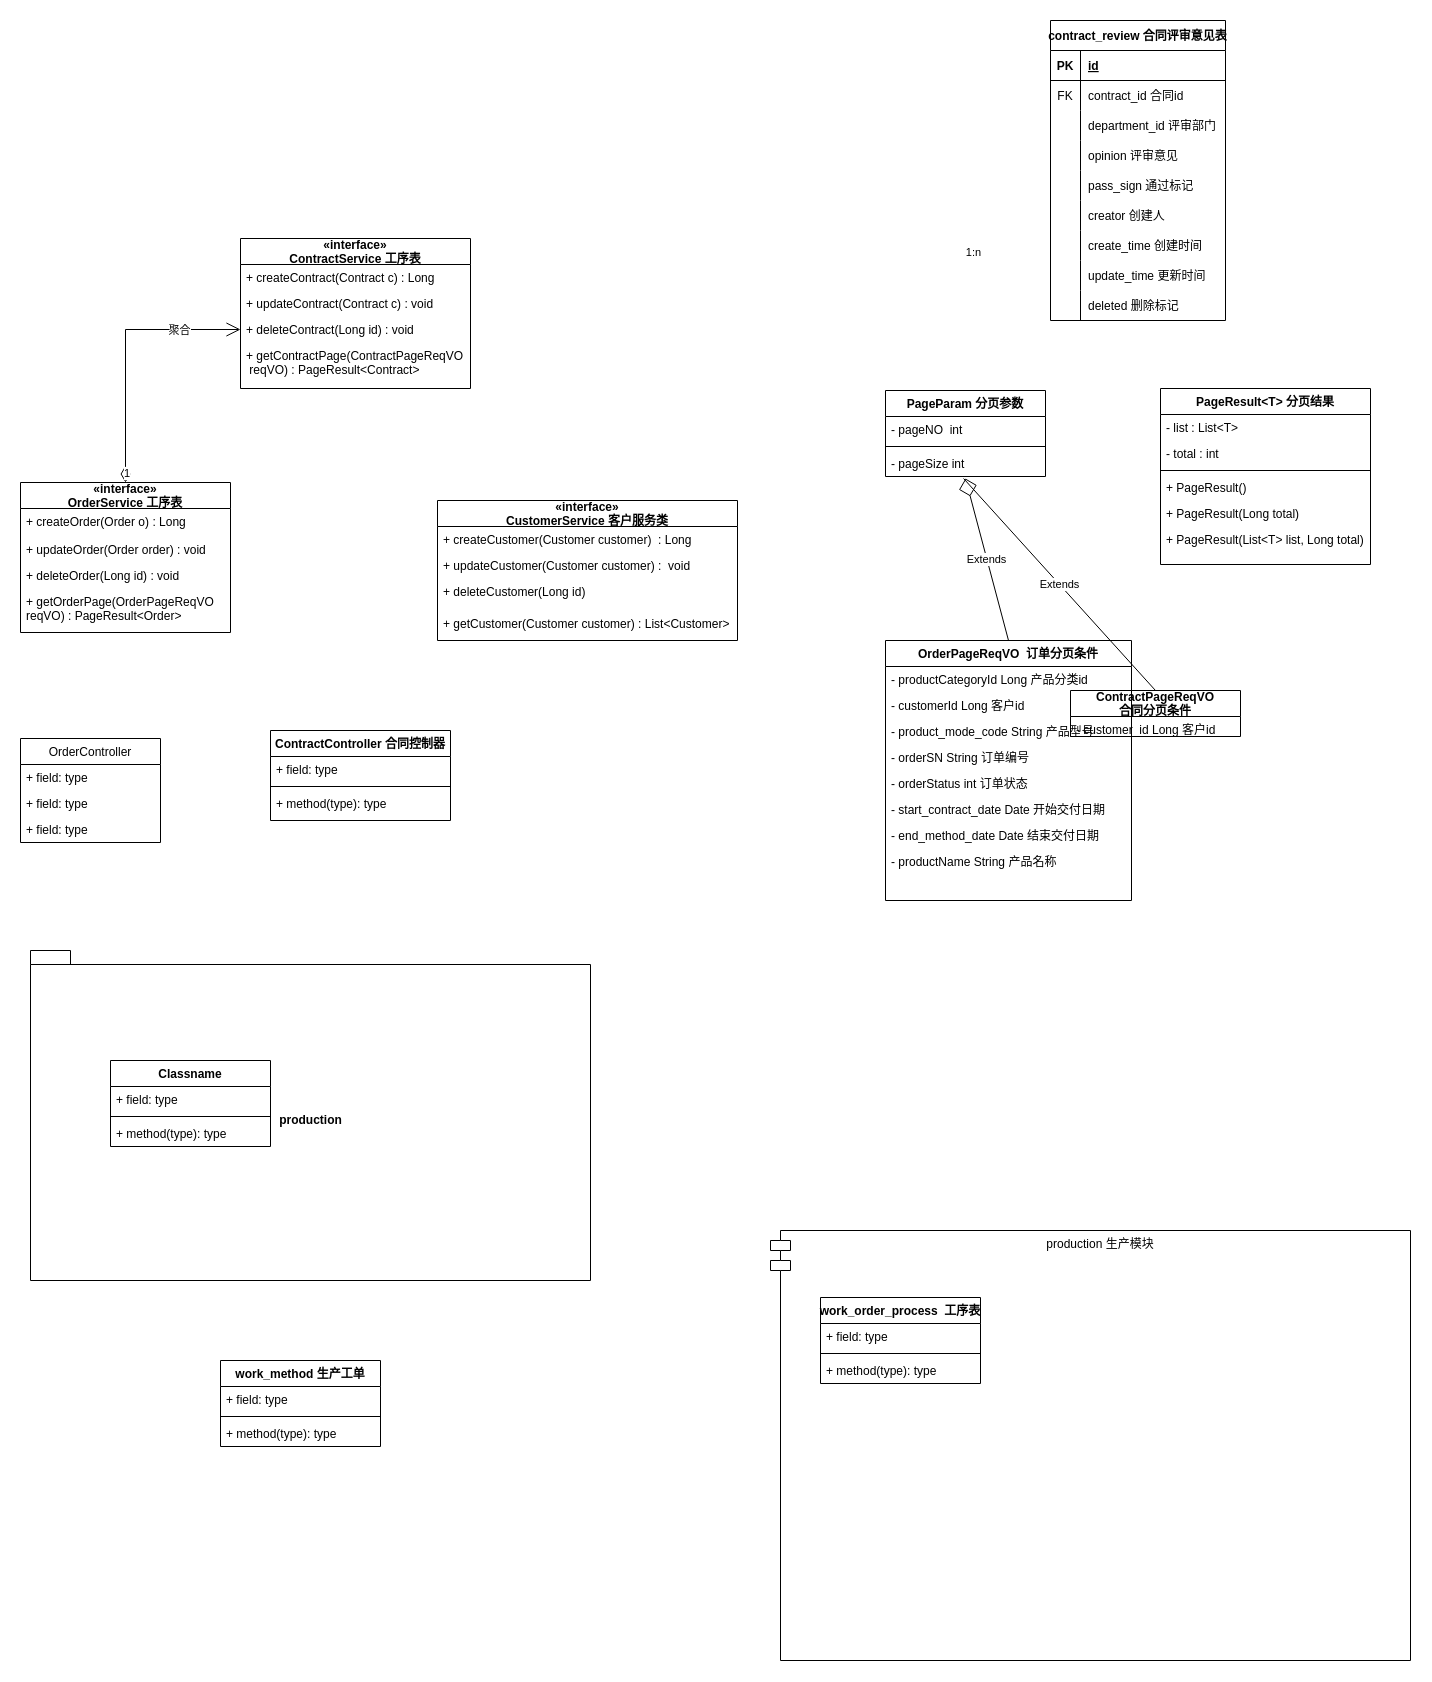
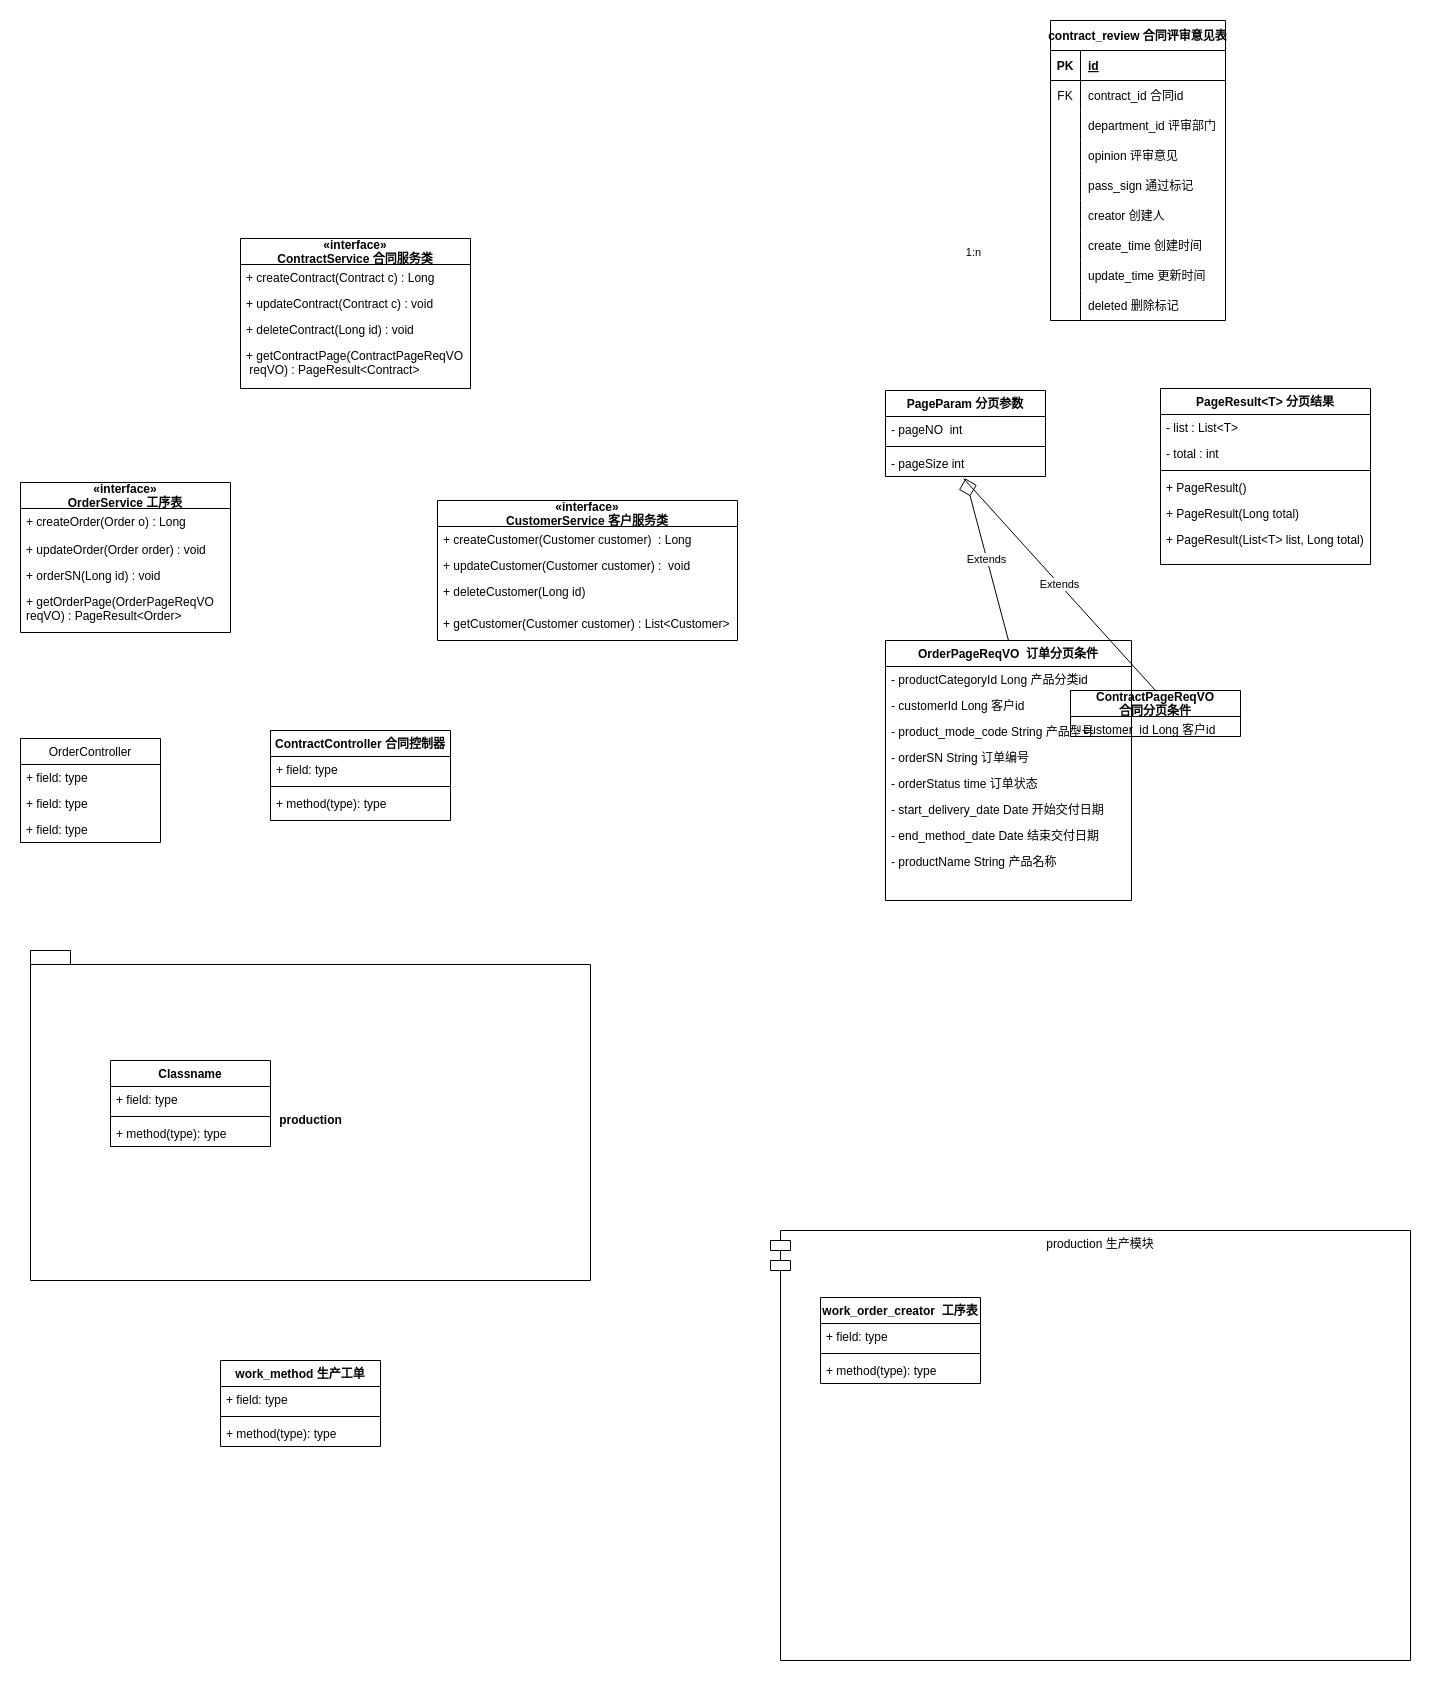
(355, 245) -> (355, 245)
(126, 343) -> none
(111, 576) -> (99, 576)
(969, 784) -> (973, 784)
(1013, 810) -> (1010, 810)
(900, 1311) -> (900, 1311)
